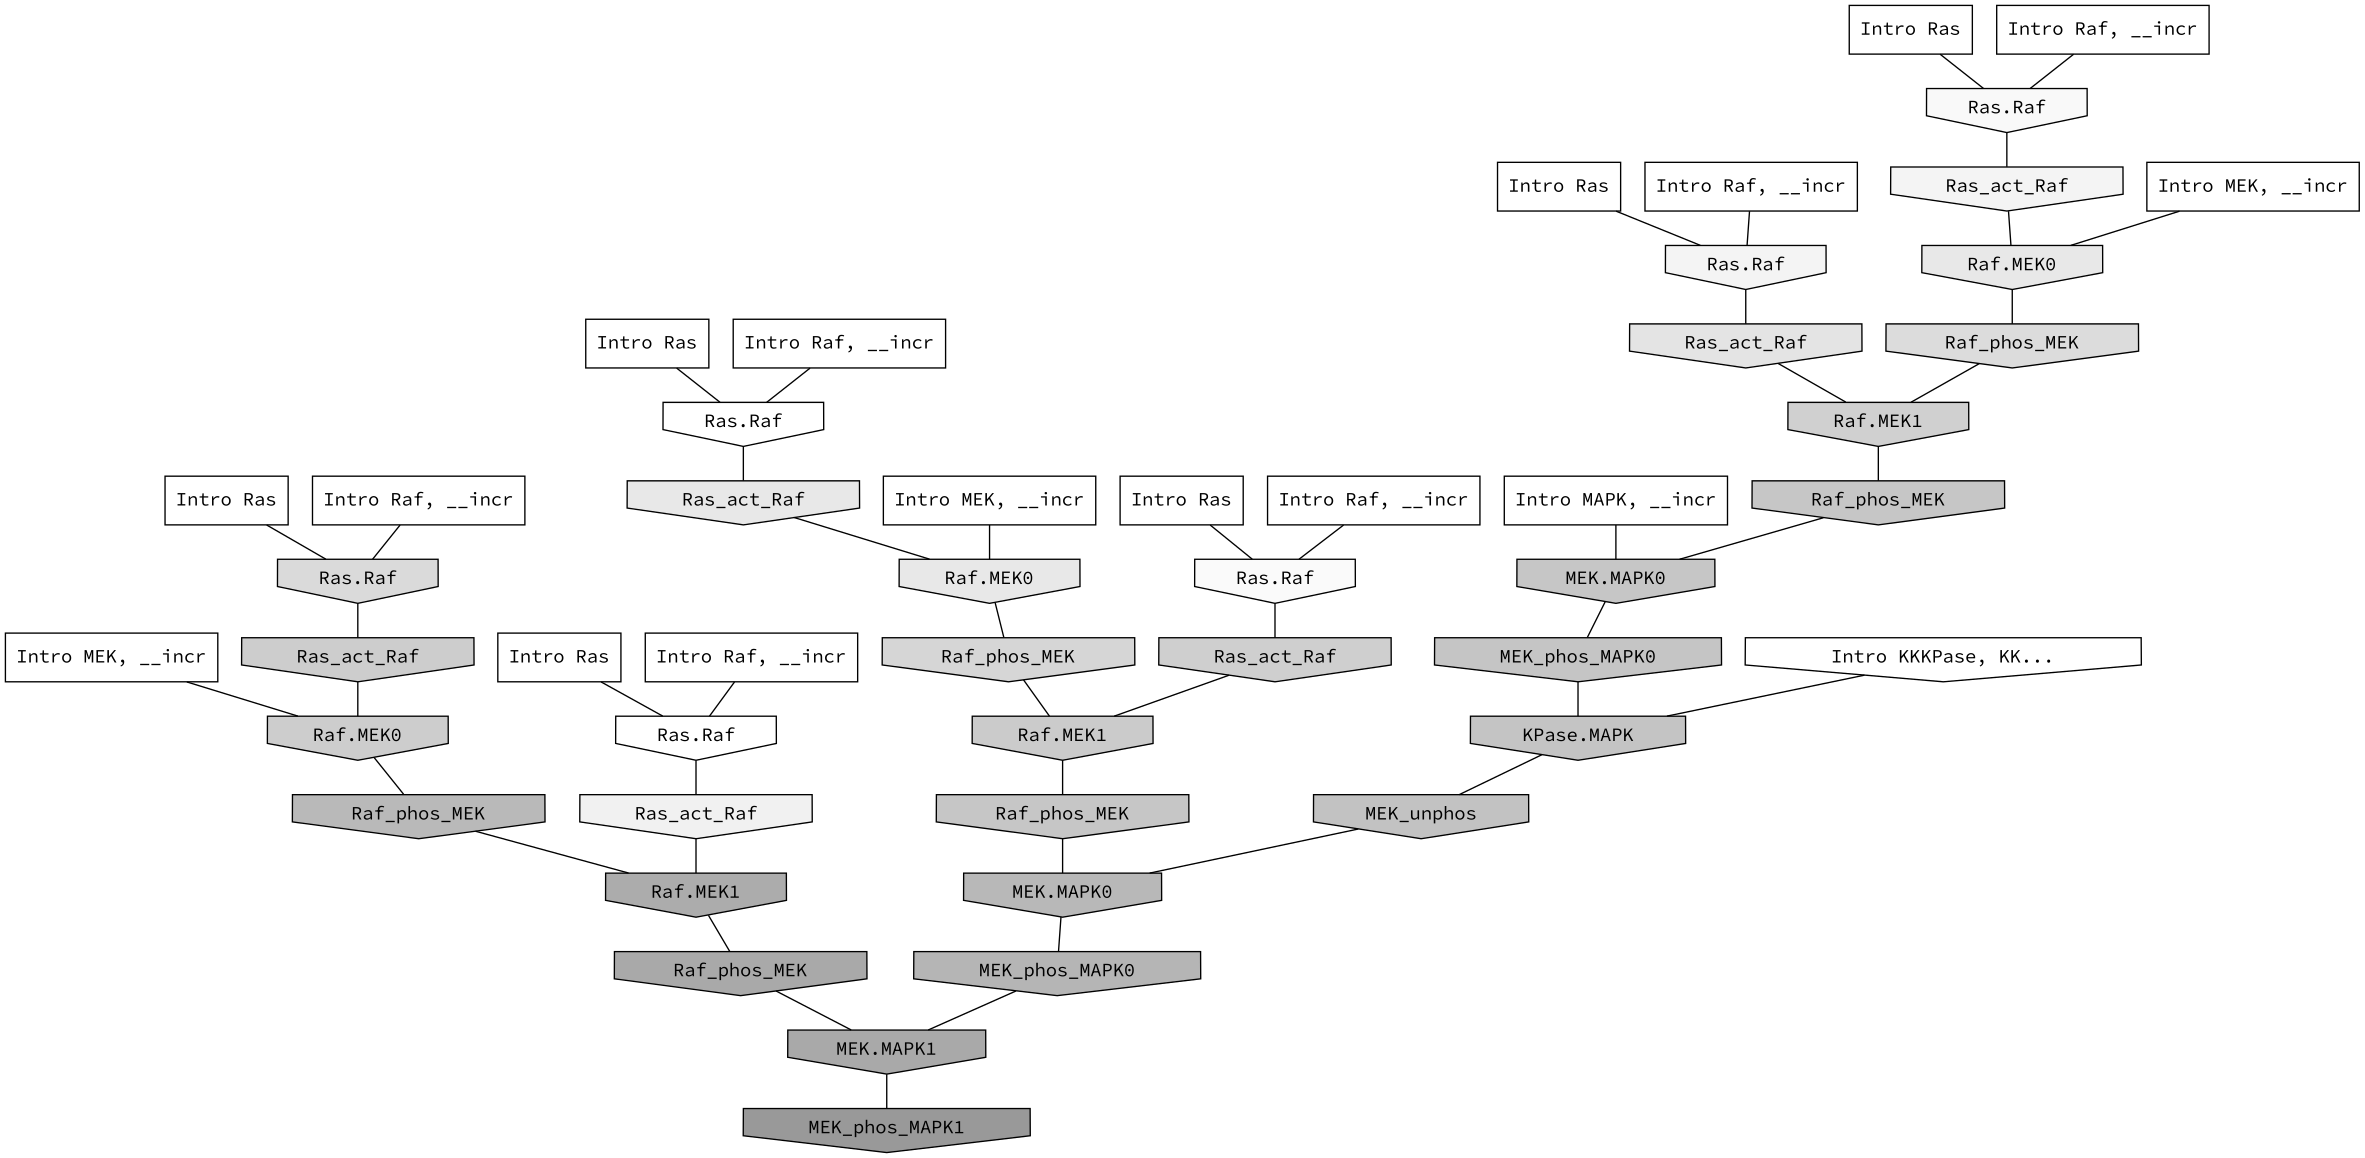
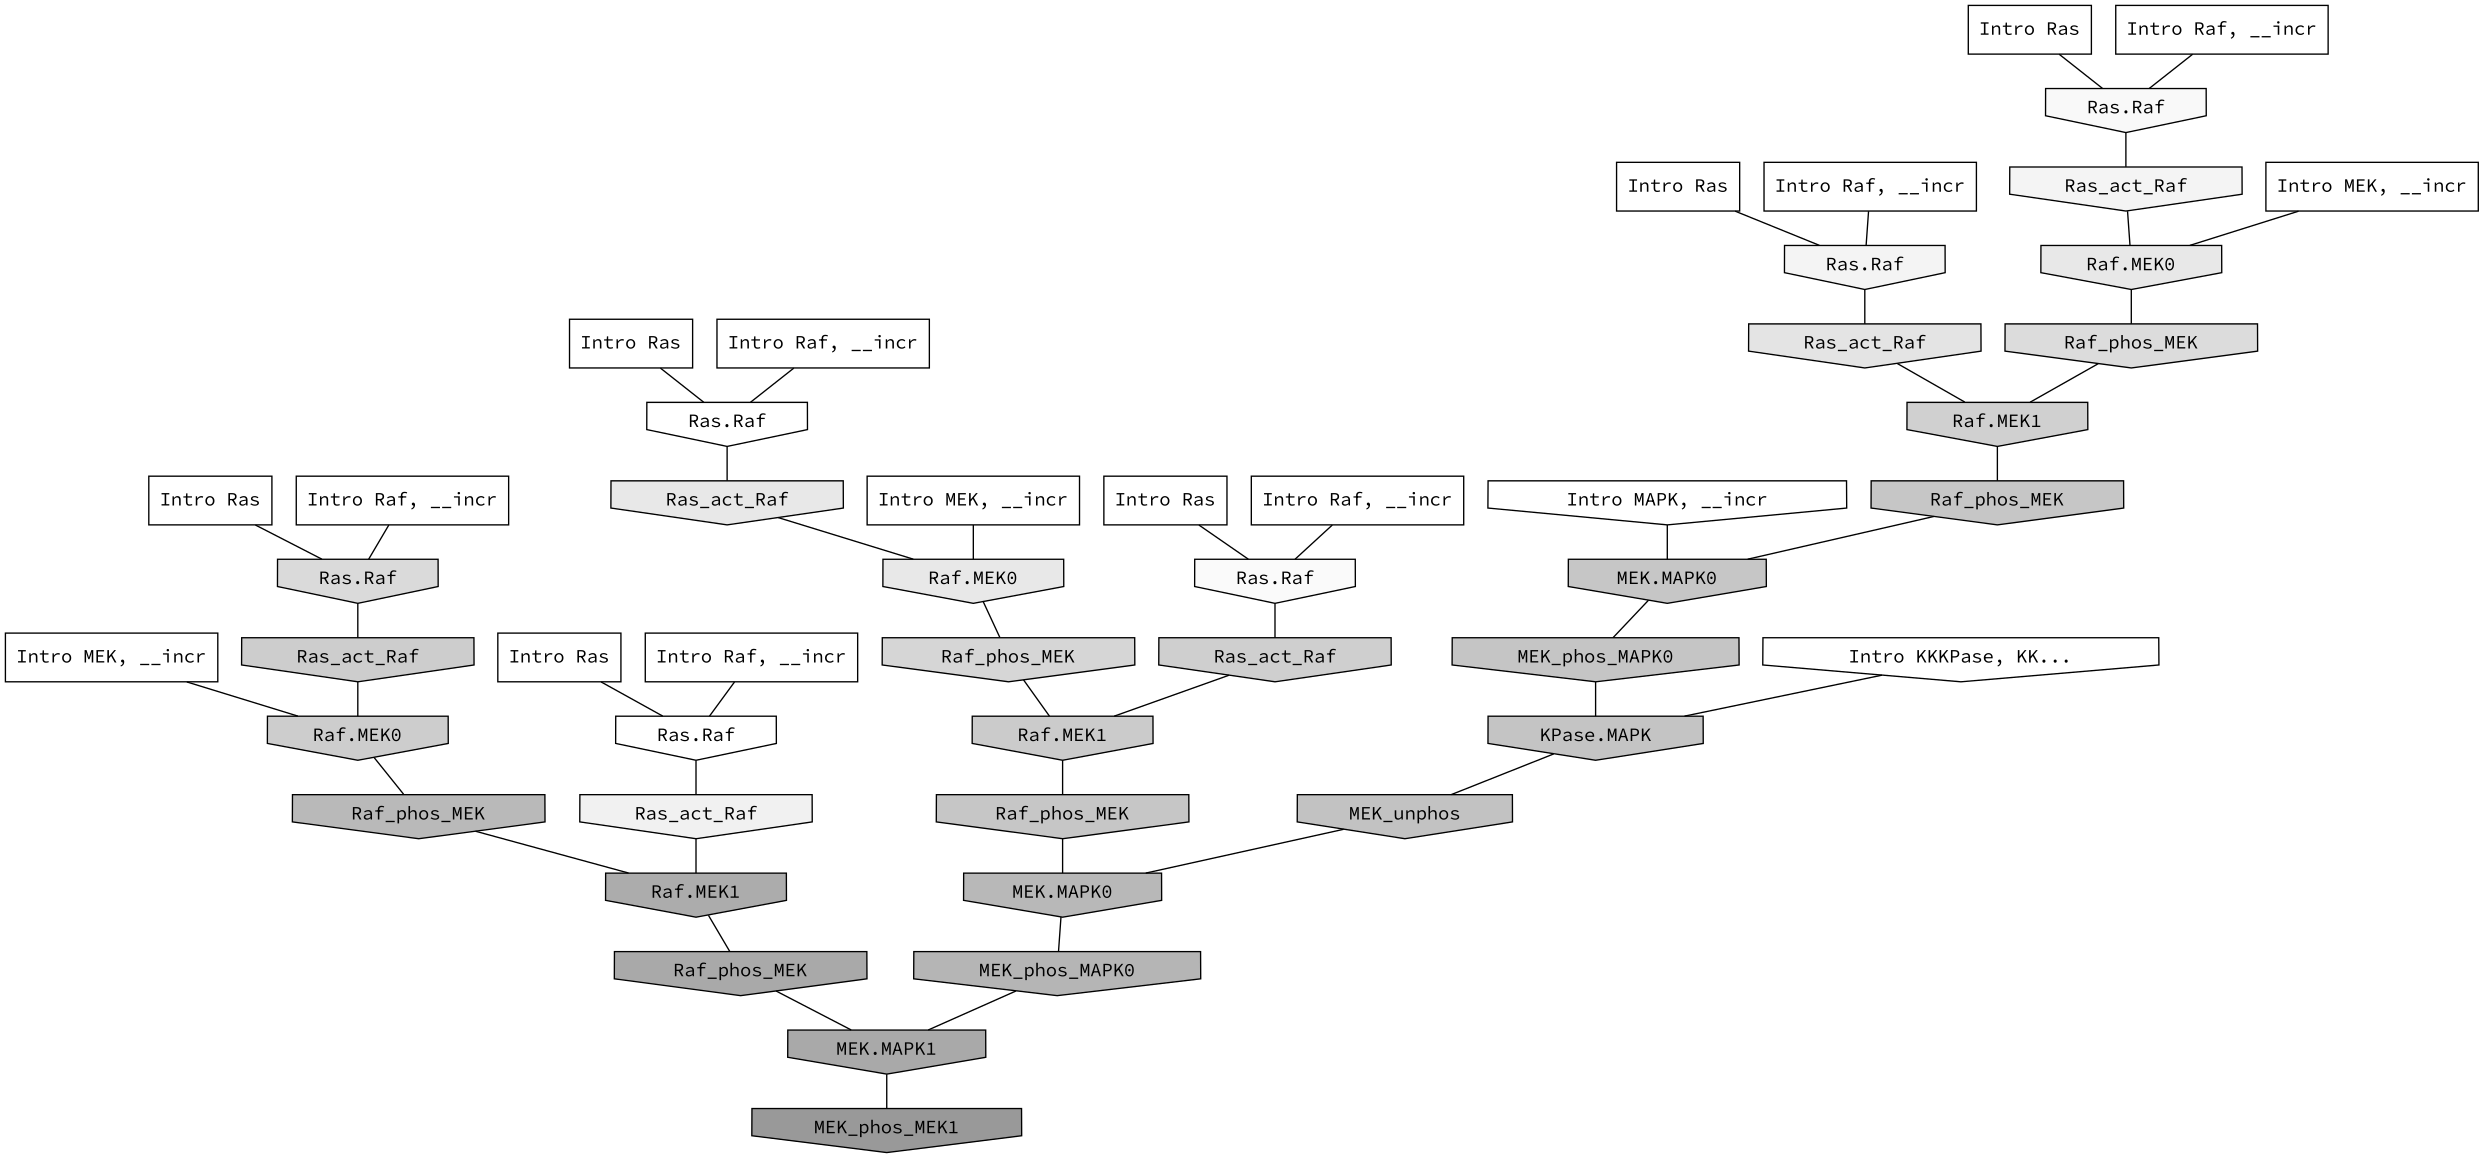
(1616, 501) -> (1667, 501)
(887, 1128) -> (887, 1128)
